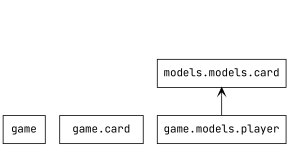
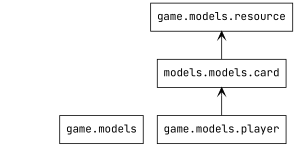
none -> (222, 17)
(24, 130) -> none
(101, 130) -> (101, 130)
